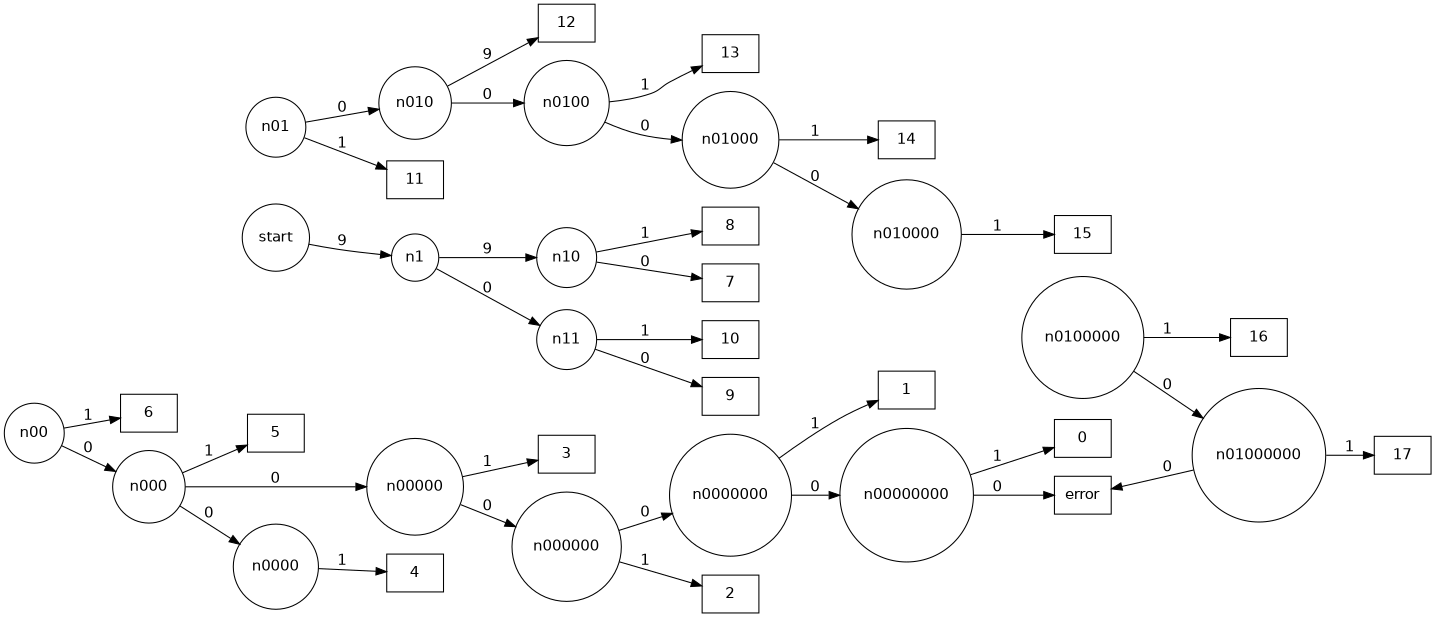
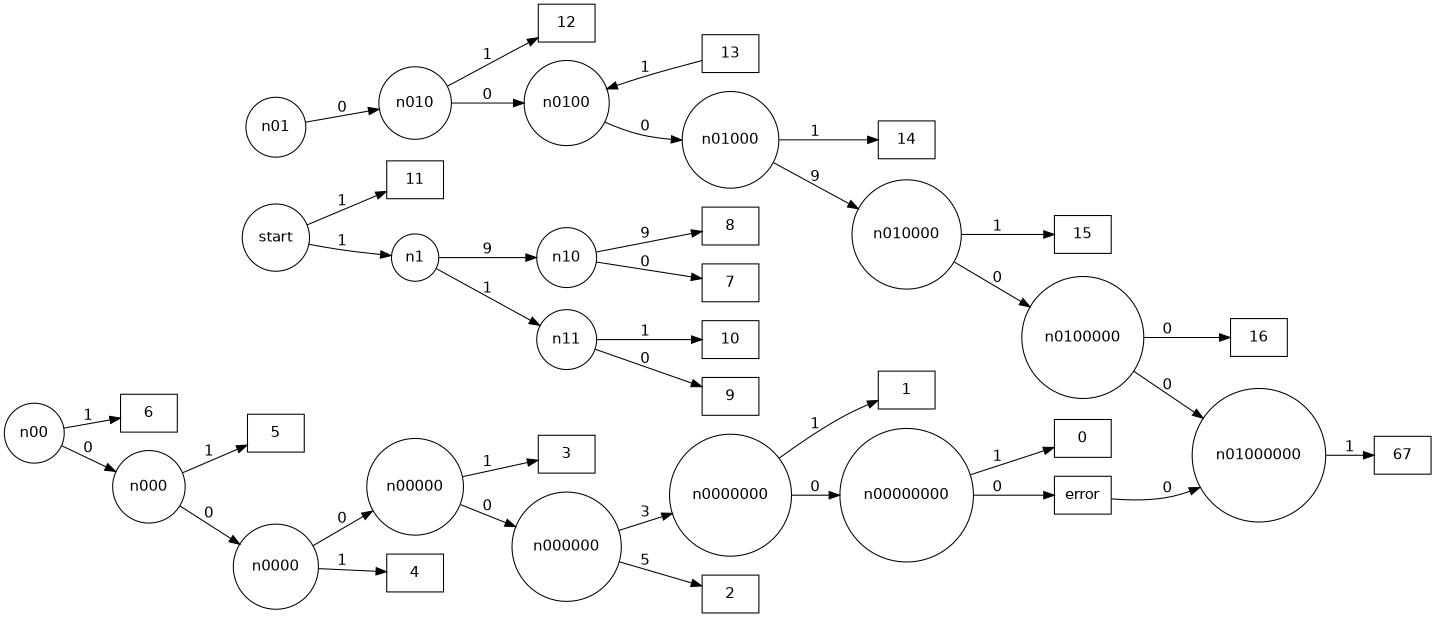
(488, 55) -> (488, 55)
(653, 93) -> (659, 72)
(340, 152) -> (342, 210)
(816, 177) -> (816, 177)
(646, 234) -> (646, 234)
(342, 241) -> (342, 241)
none -> (988, 282)
(488, 289) -> (488, 289)
(1168, 330) -> (1168, 330)
(1403, 455) -> (1403, 455)
(1158, 478) -> (1151, 499)
(270, 487) -> (338, 531)
(646, 513) -> (646, 513)
(646, 561) -> (646, 561)
